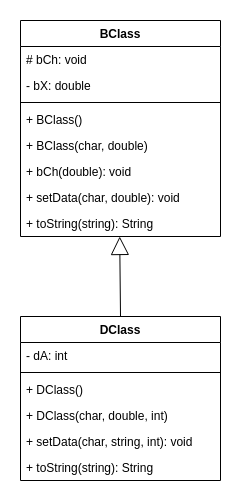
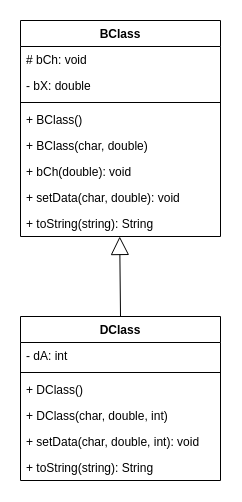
(125, 442) -> (125, 442)
